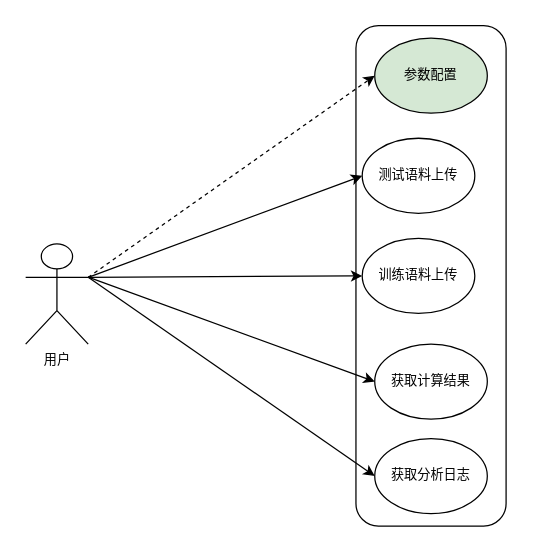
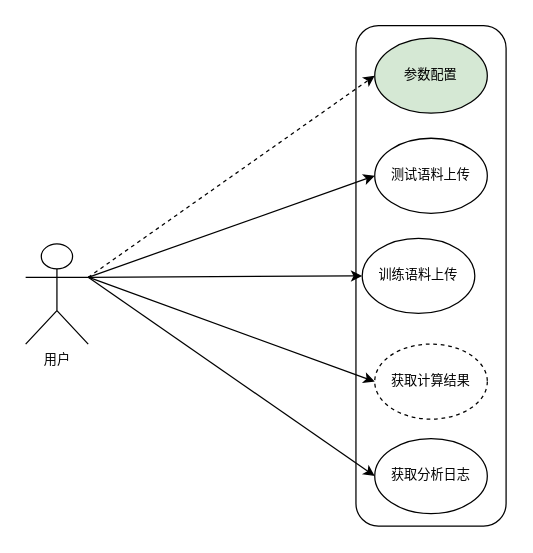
(418, 176) -> (431, 176)
(431, 381) -> (431, 381)
